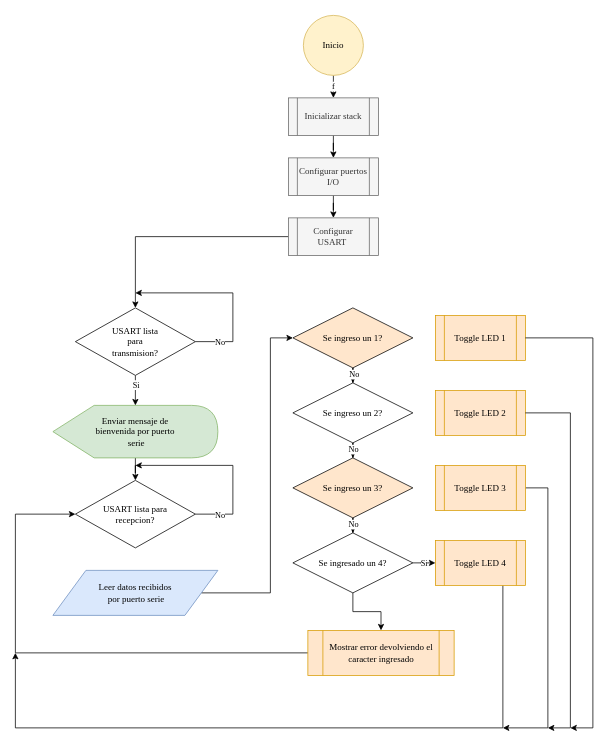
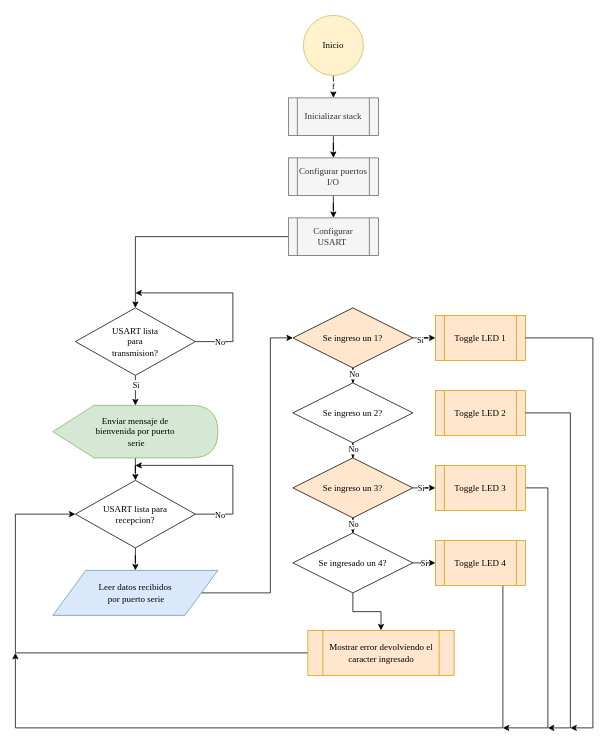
none -> (426, 338)
none -> (426, 488)
none -> (135, 562)
